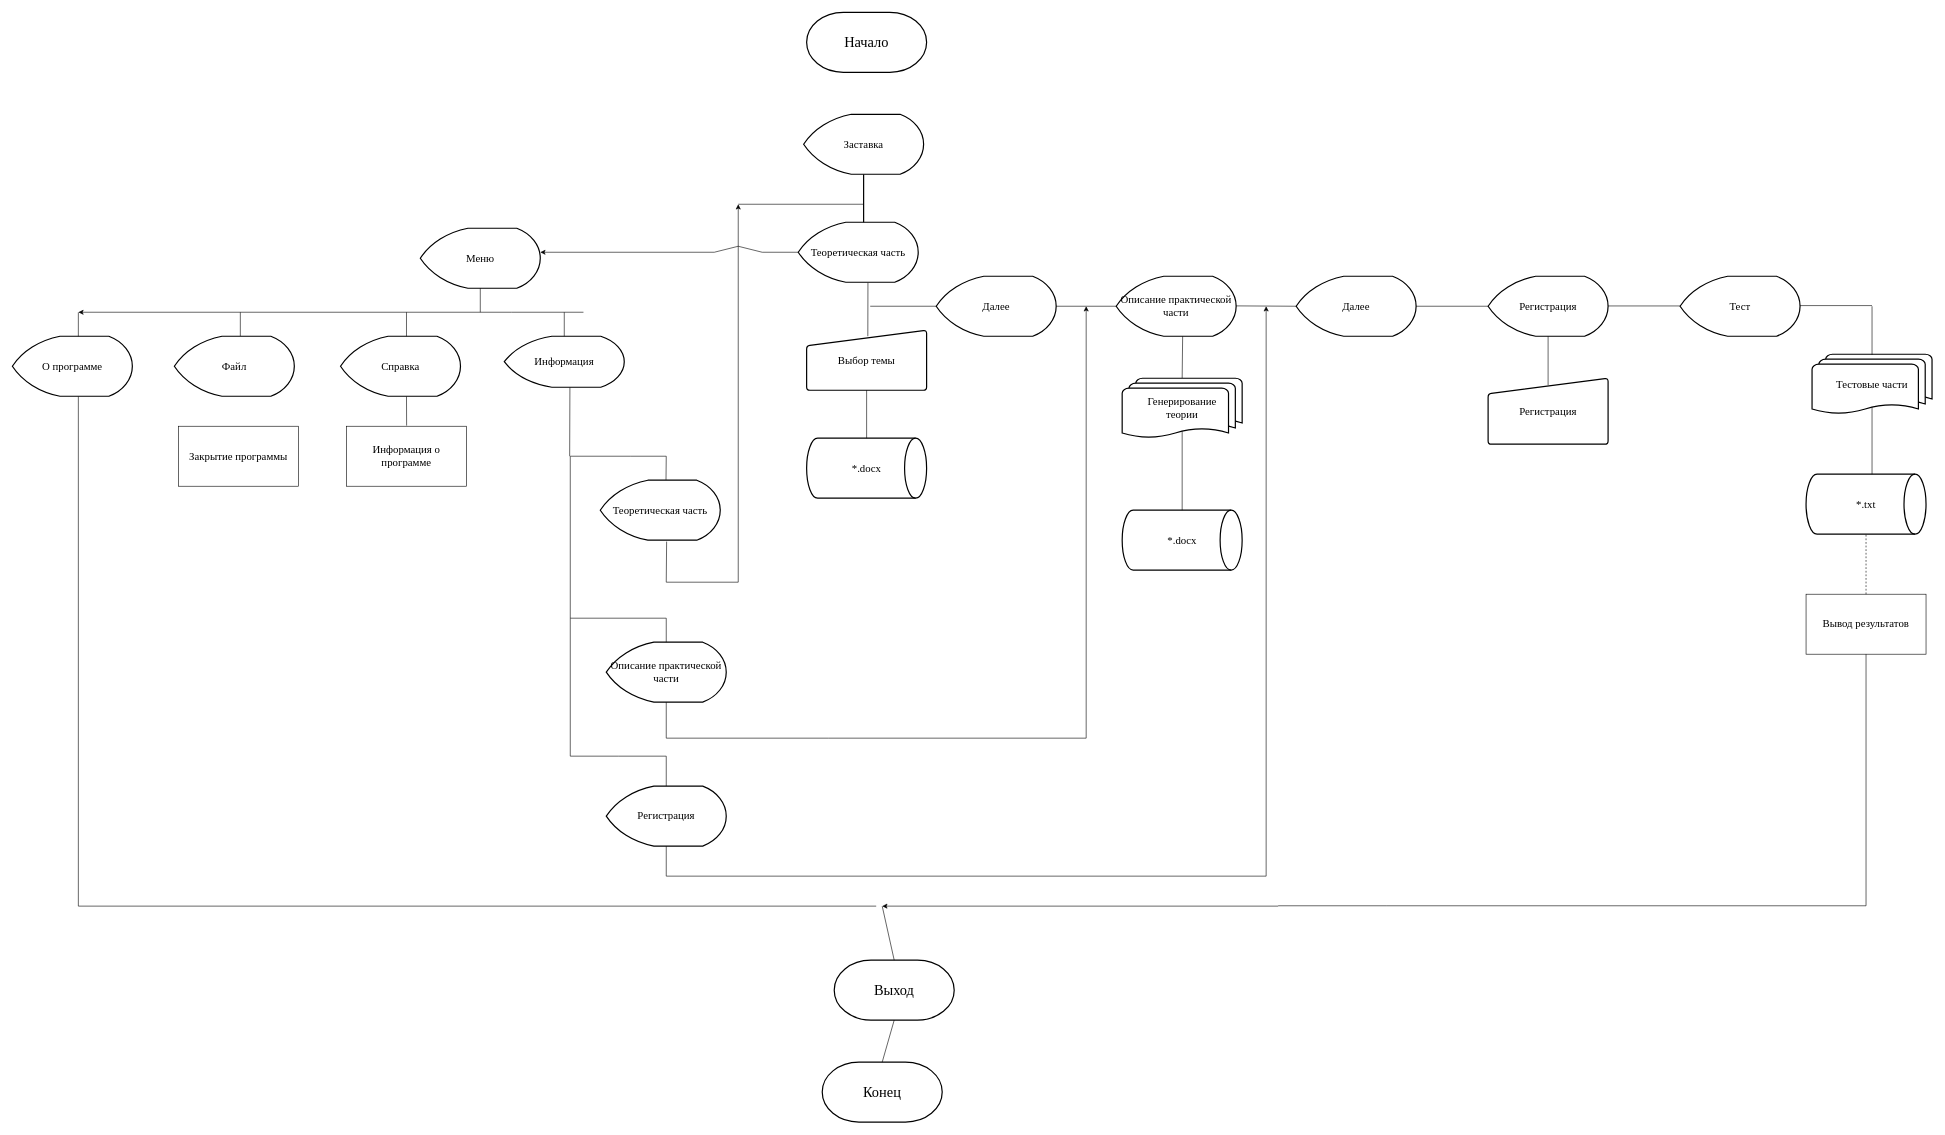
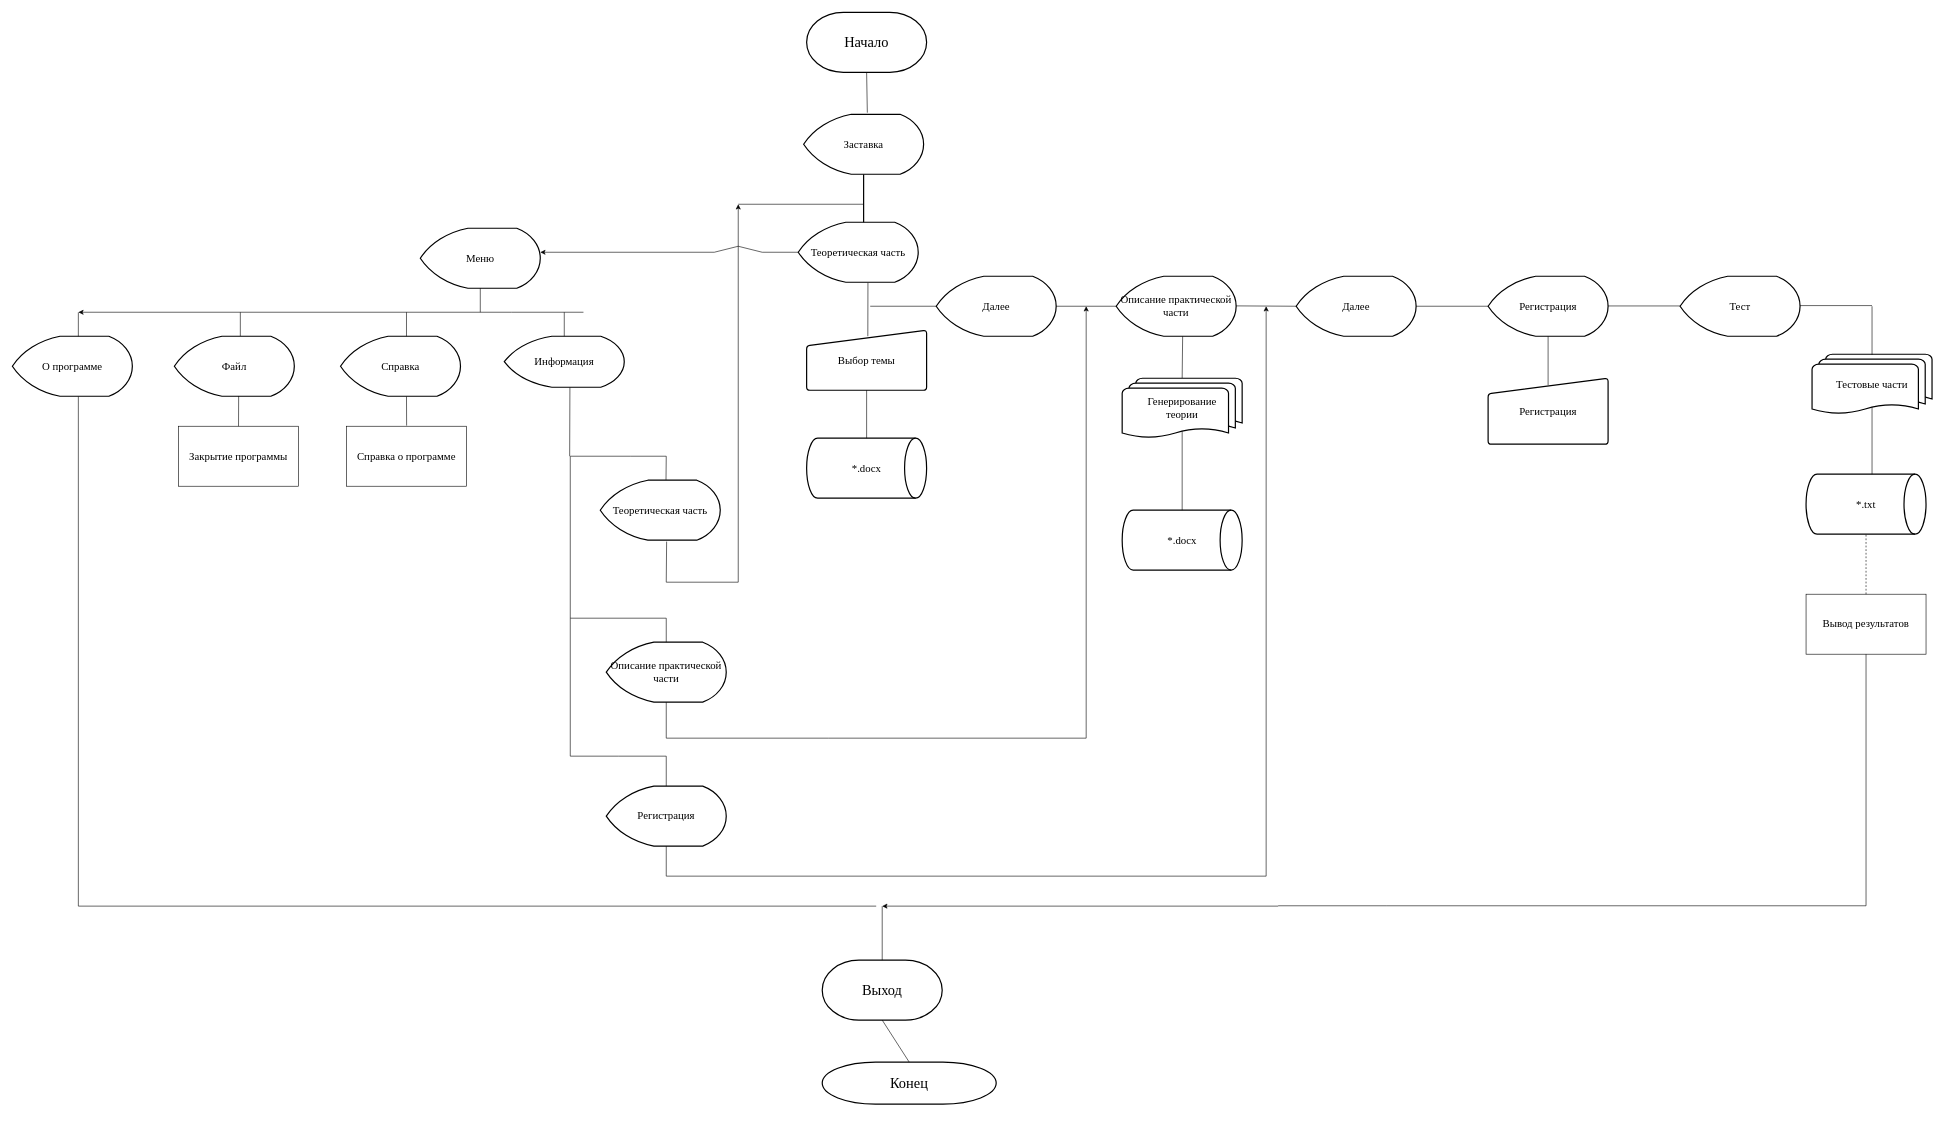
none -> (867, 92)
none -> (239, 411)
(407, 456) -> (407, 456)
(894, 990) -> (882, 990)
(882, 1092) -> (909, 1083)
